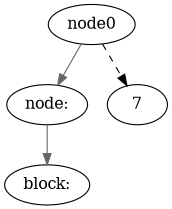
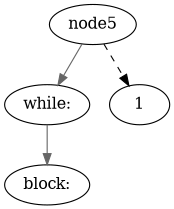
(92, 25) -> (93, 25)
(47, 105) -> (47, 105)
(137, 105) -> (140, 105)
